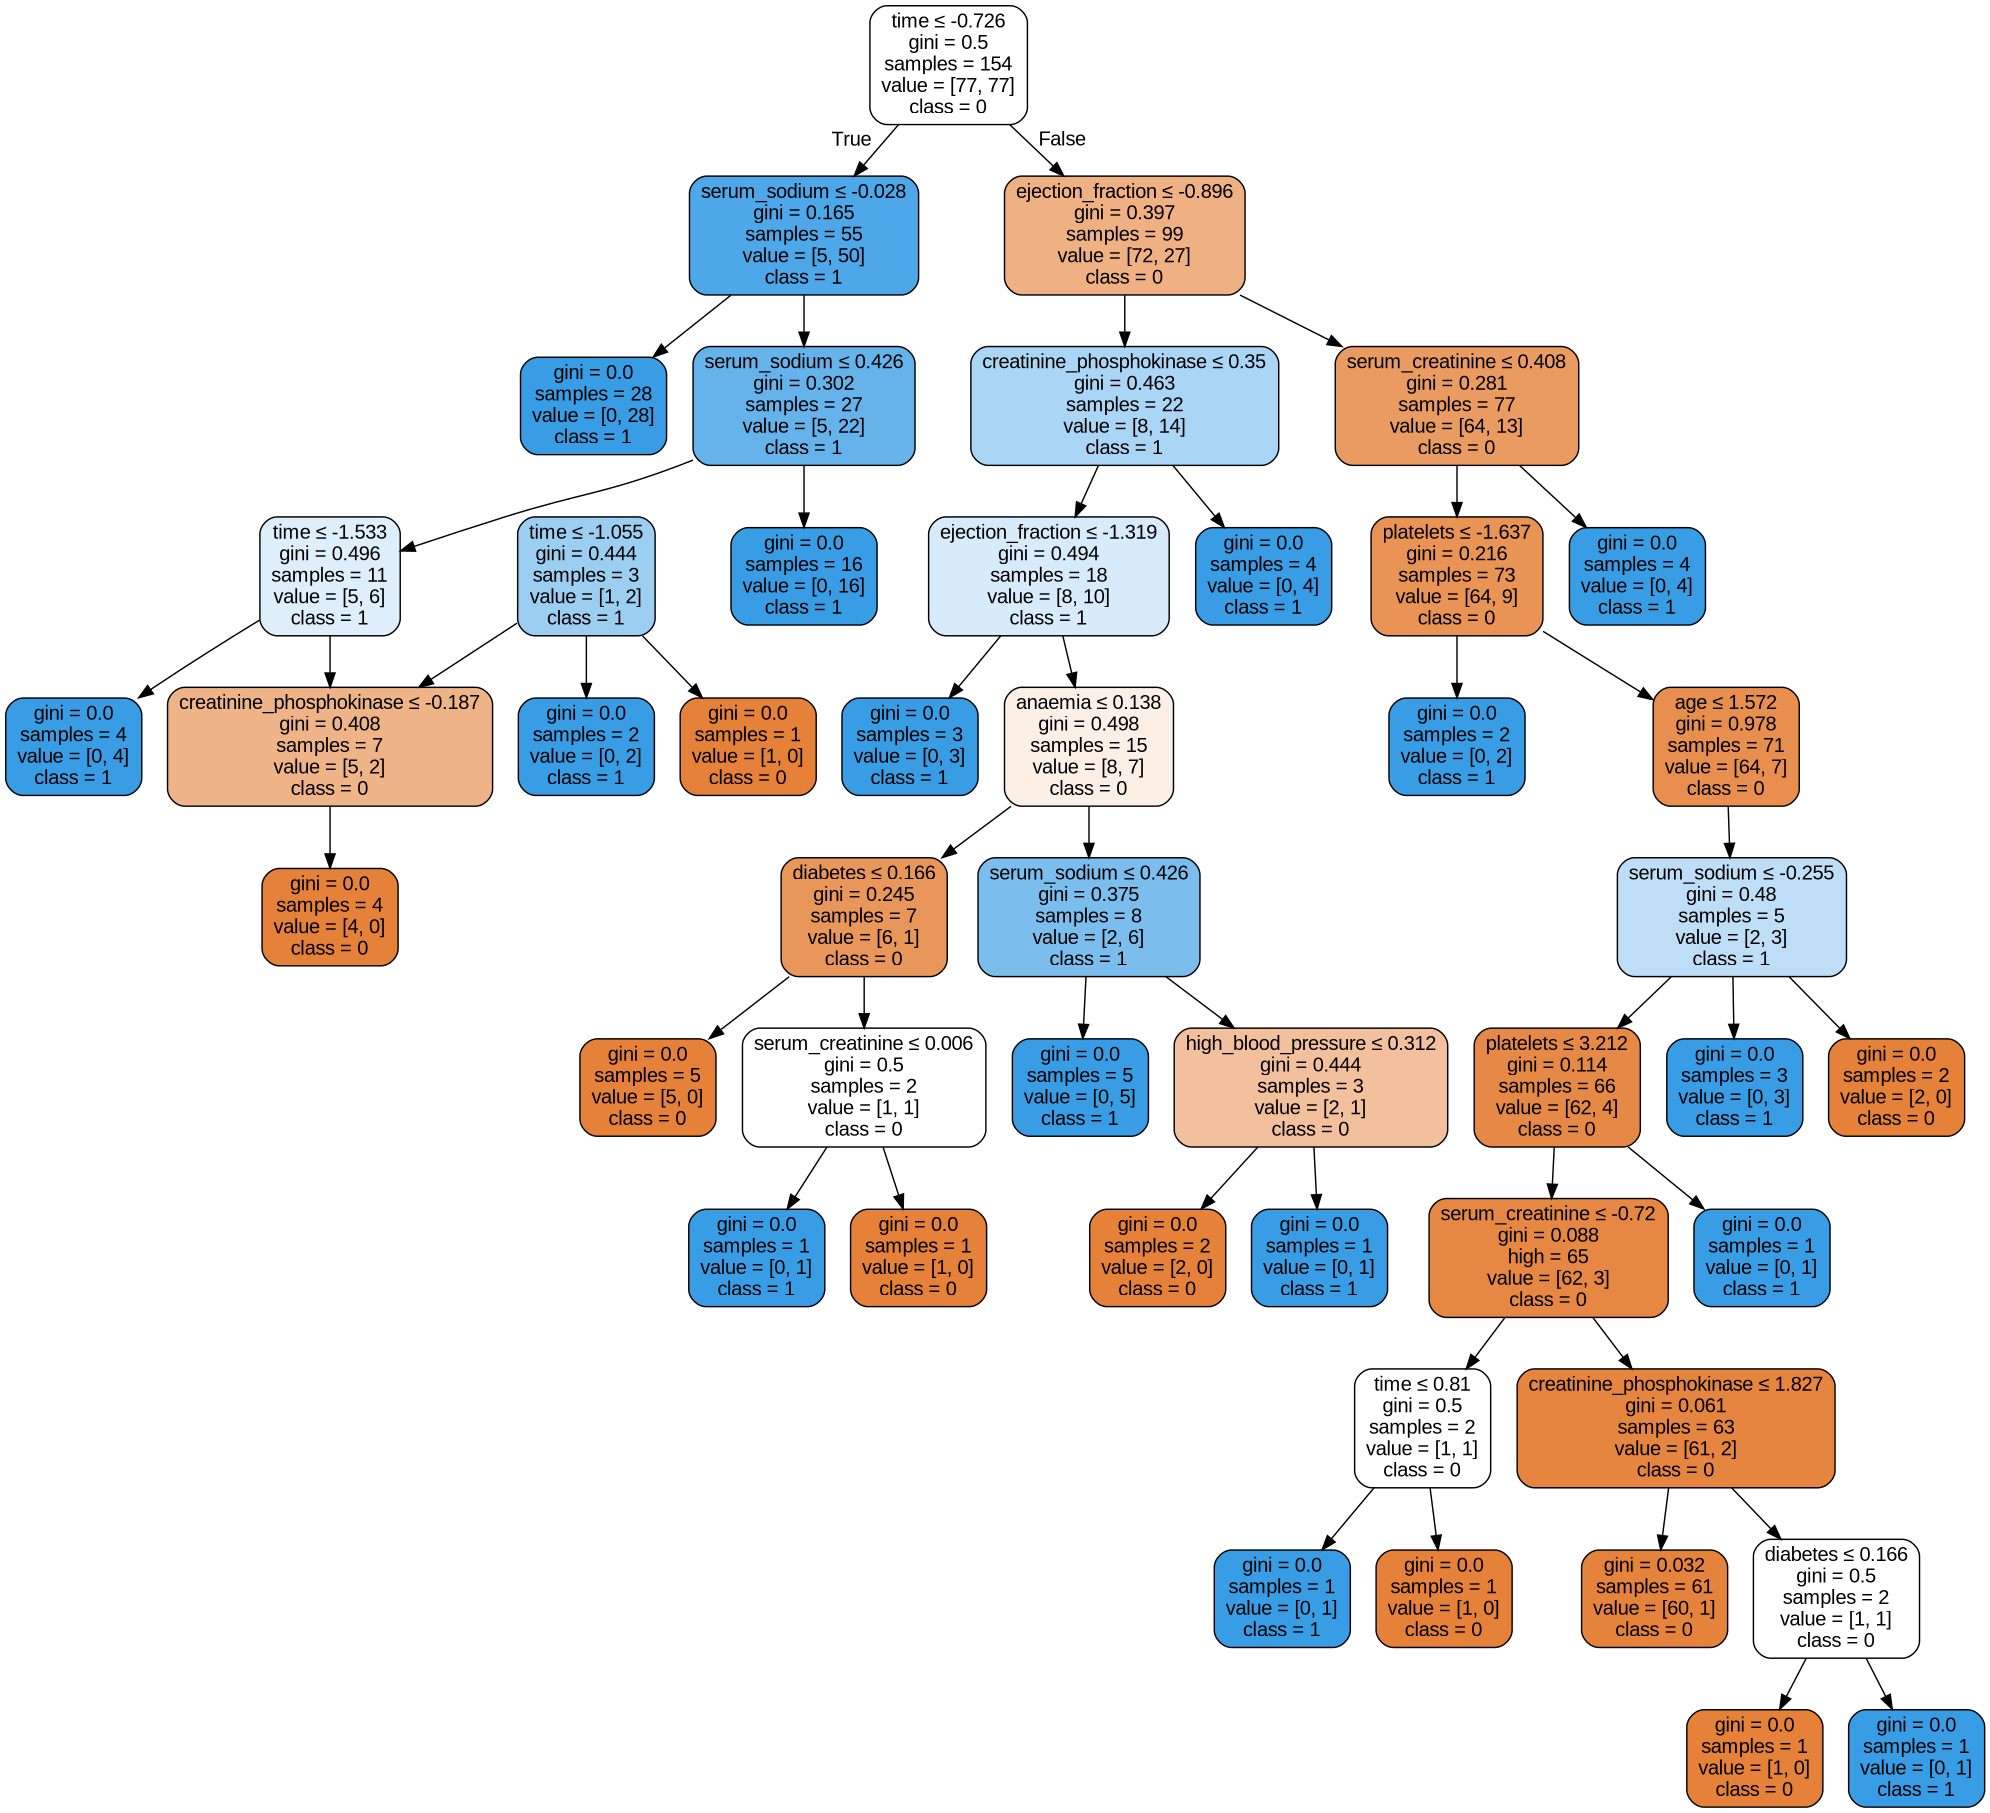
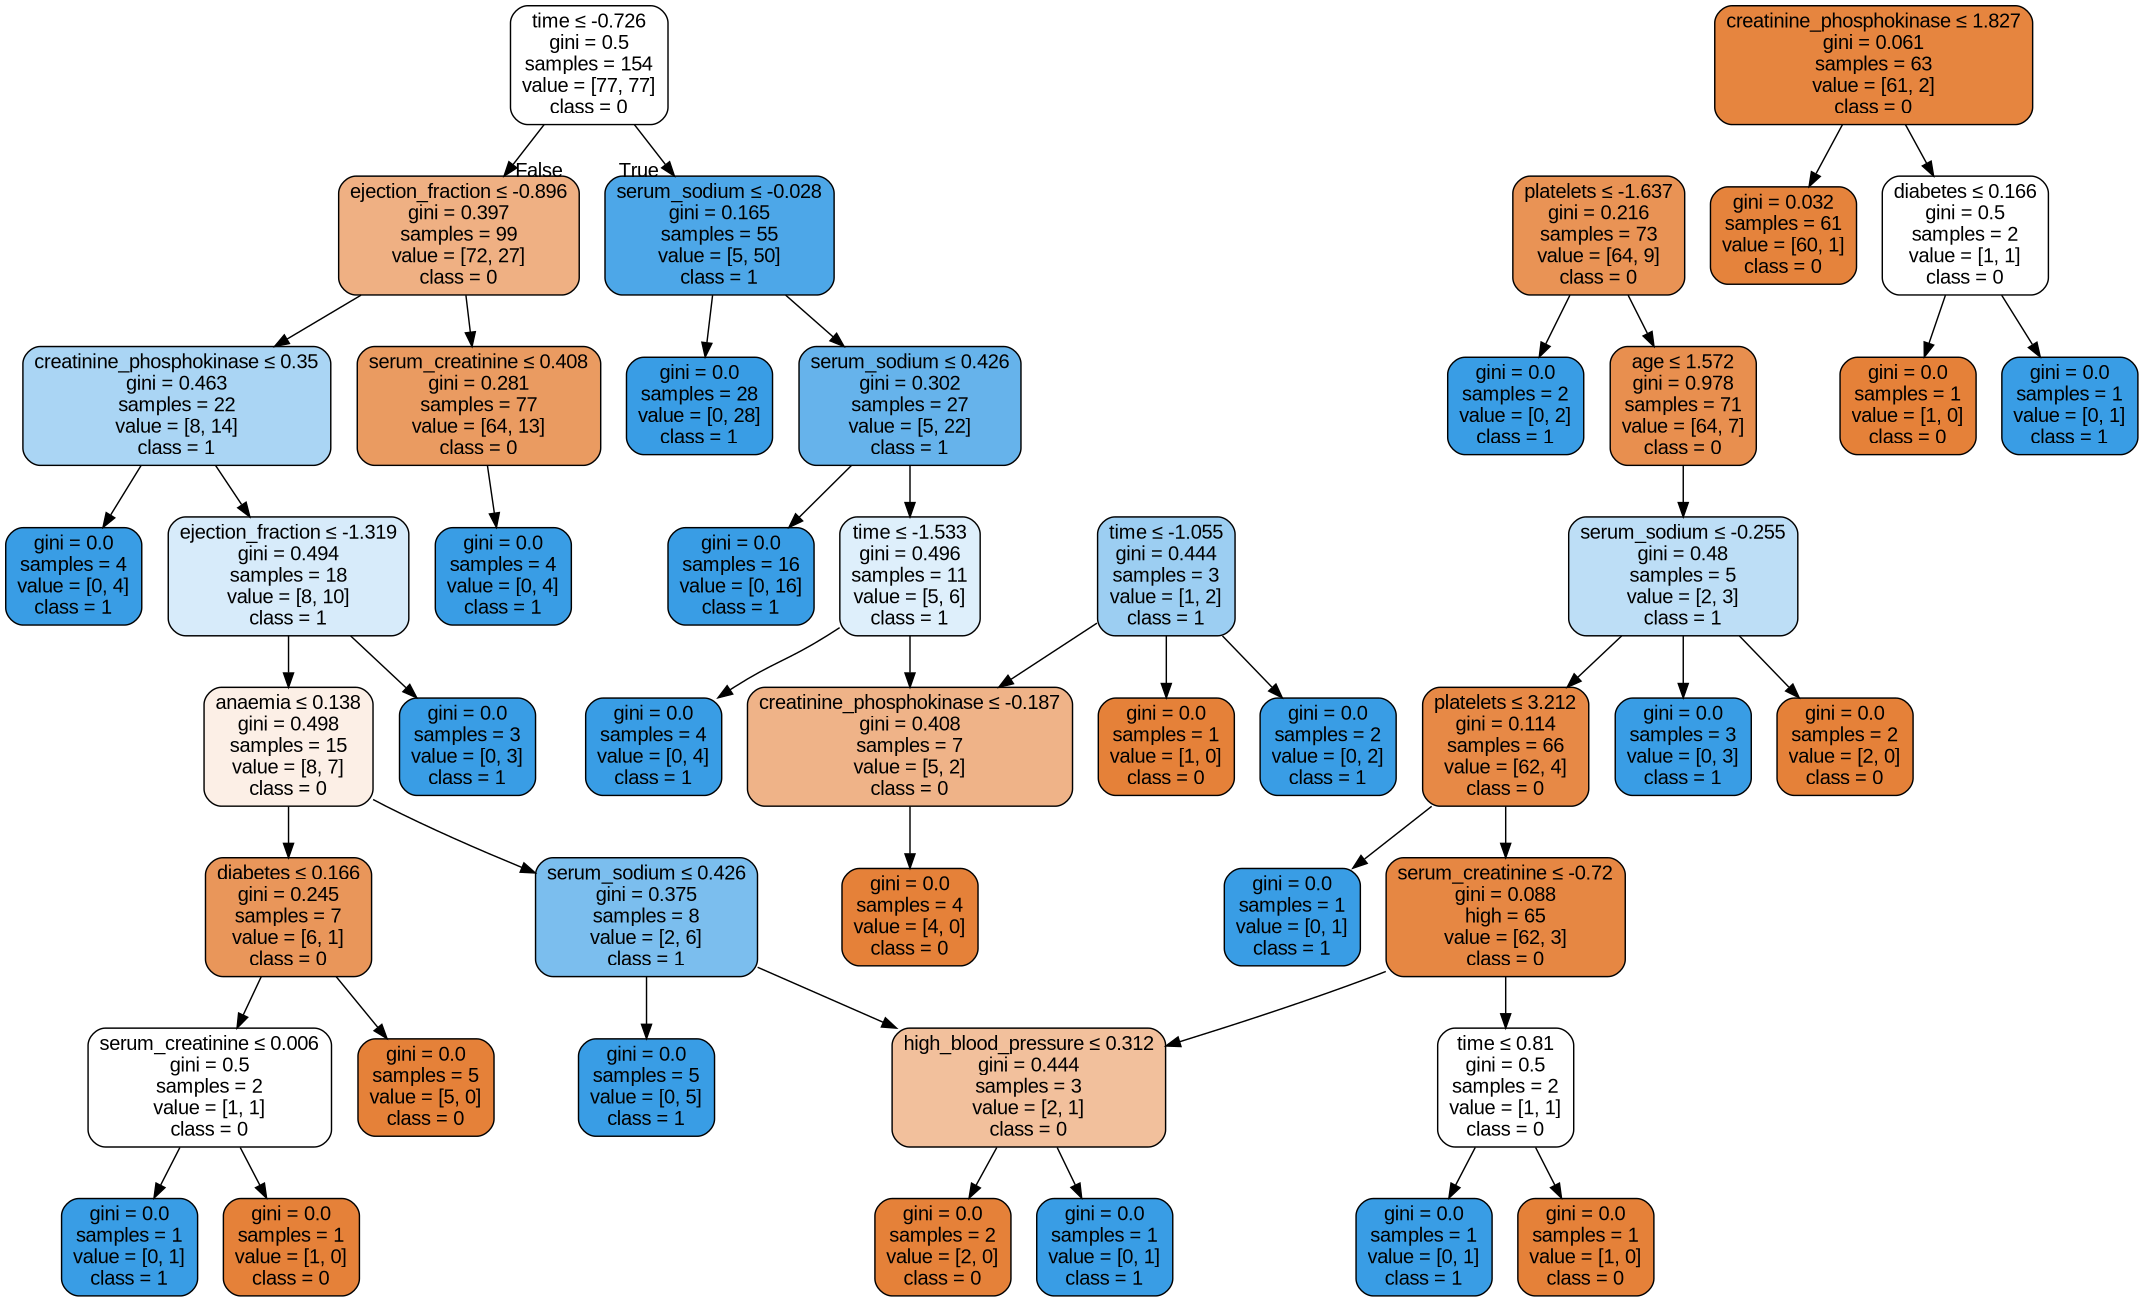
(1457, 484) -> none
(1608, 1337) -> (1283, 1008)
